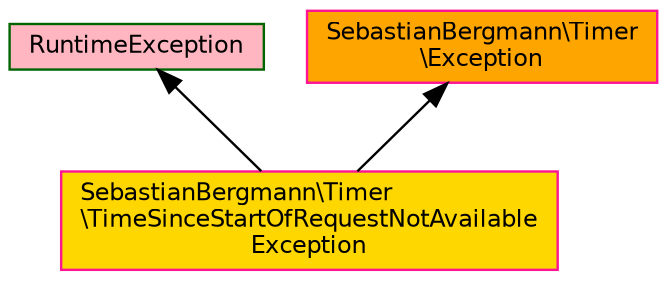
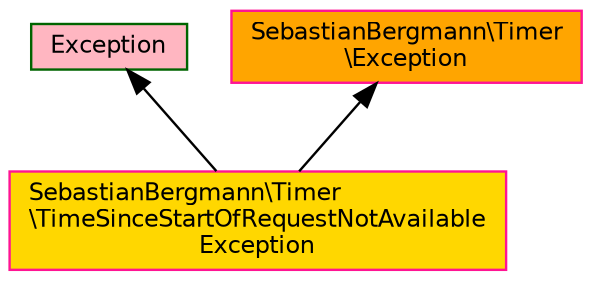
(137, 47) -> (109, 47)
